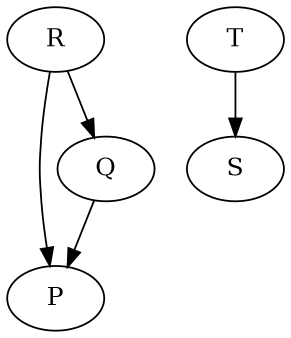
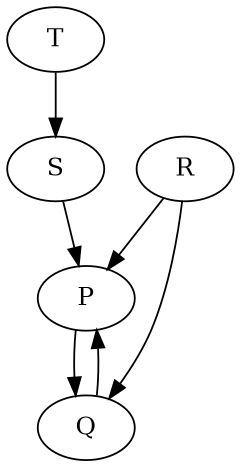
none -> (69, 225)
none -> (74, 354)
